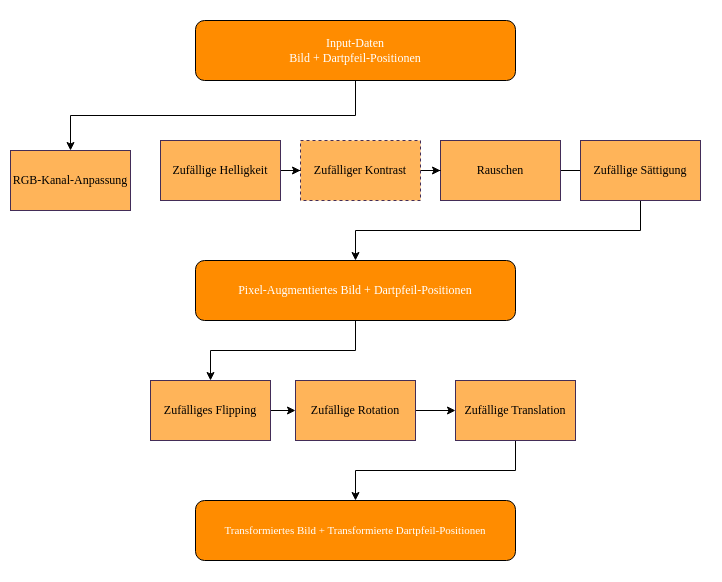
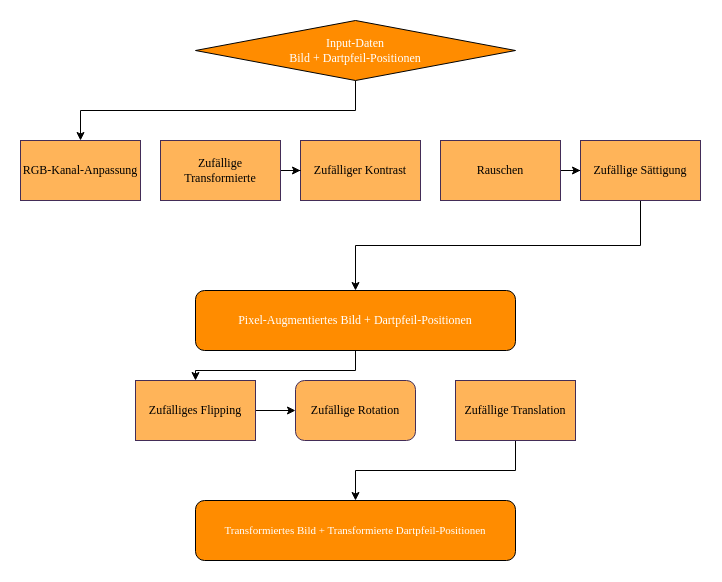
(356, 51) -> (356, 51)
(221, 171) -> (221, 171)
(361, 171) -> (361, 171)
(435, 171) -> none
(575, 171) -> (572, 171)
(71, 181) -> (81, 171)
(356, 291) -> (356, 321)
(211, 411) -> (196, 411)
(356, 411) -> (356, 411)
(432, 411) -> none
